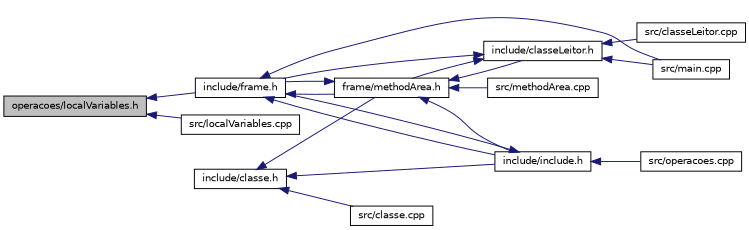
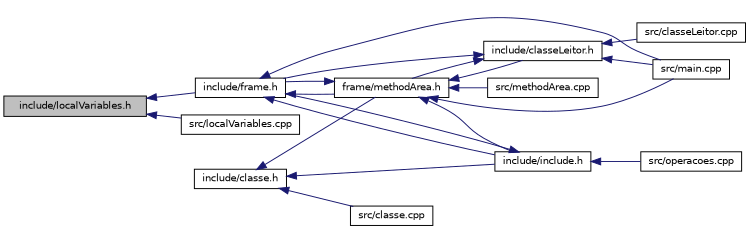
(75, 106) -> (75, 106)
none -> (558, 111)
